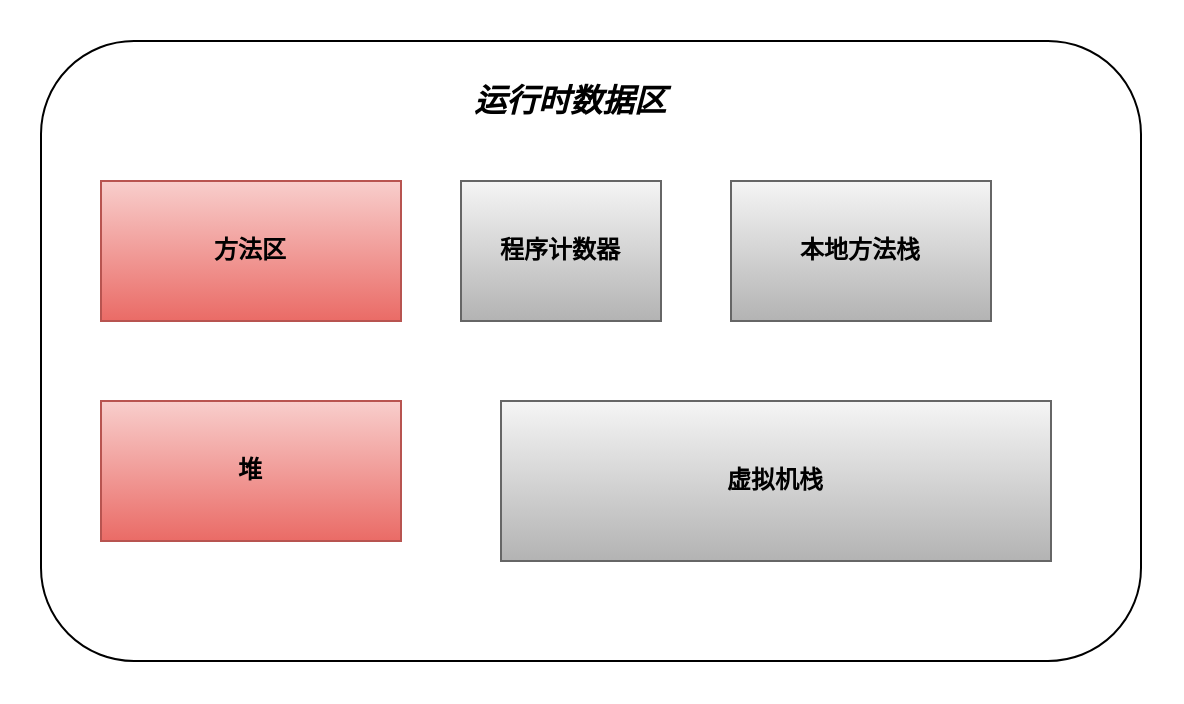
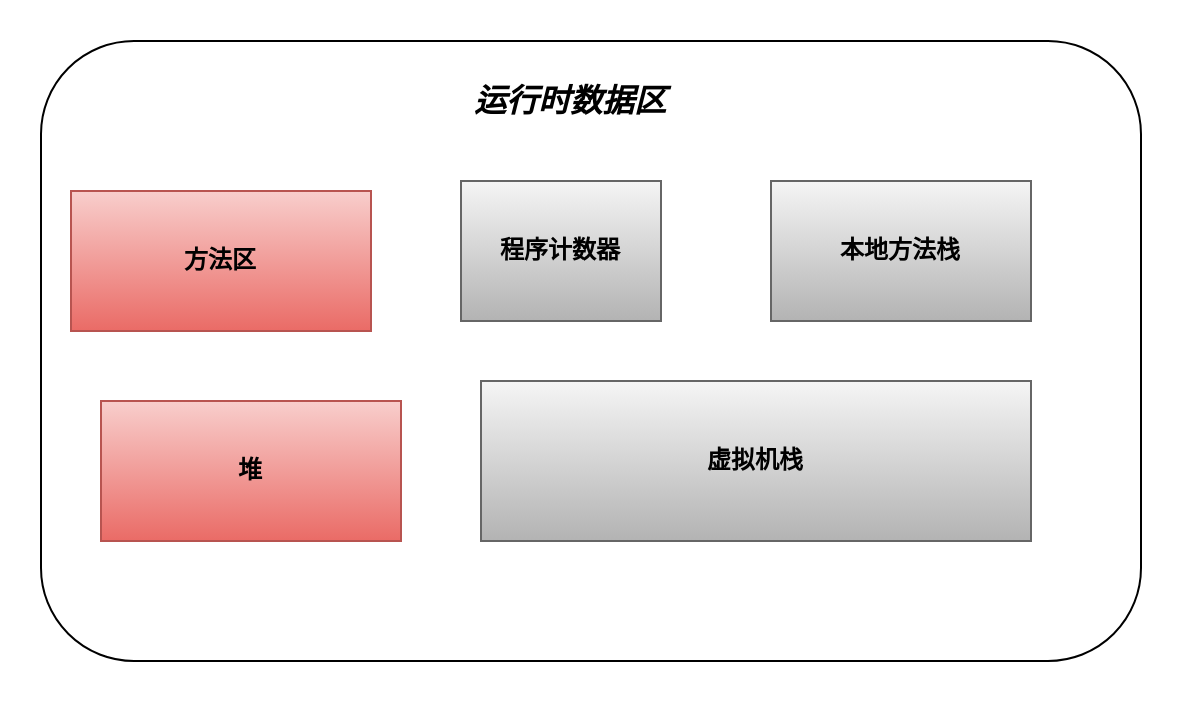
(251, 251) -> (221, 261)
(861, 251) -> (901, 251)
(776, 481) -> (756, 461)
